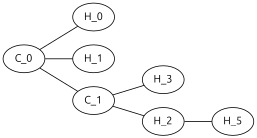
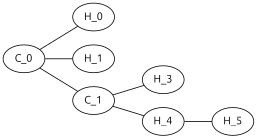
(163, 121) -> (163, 121)
